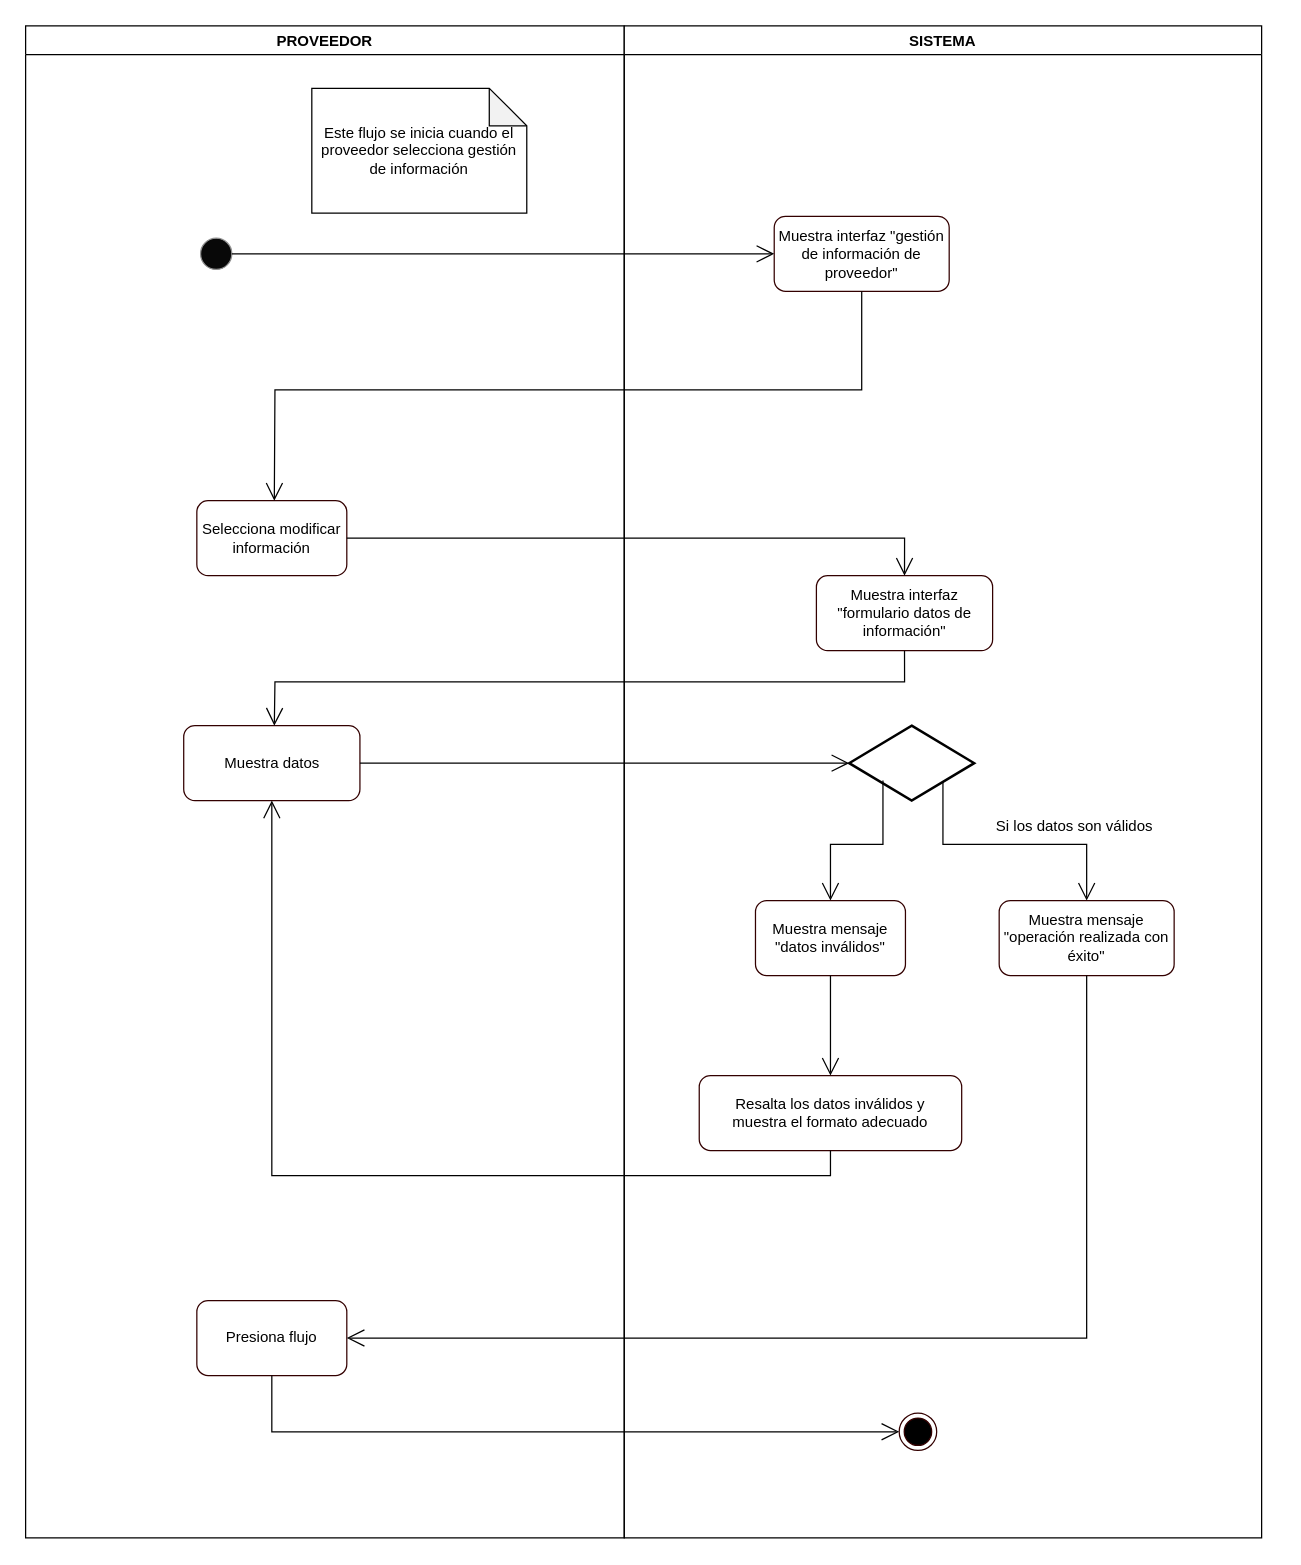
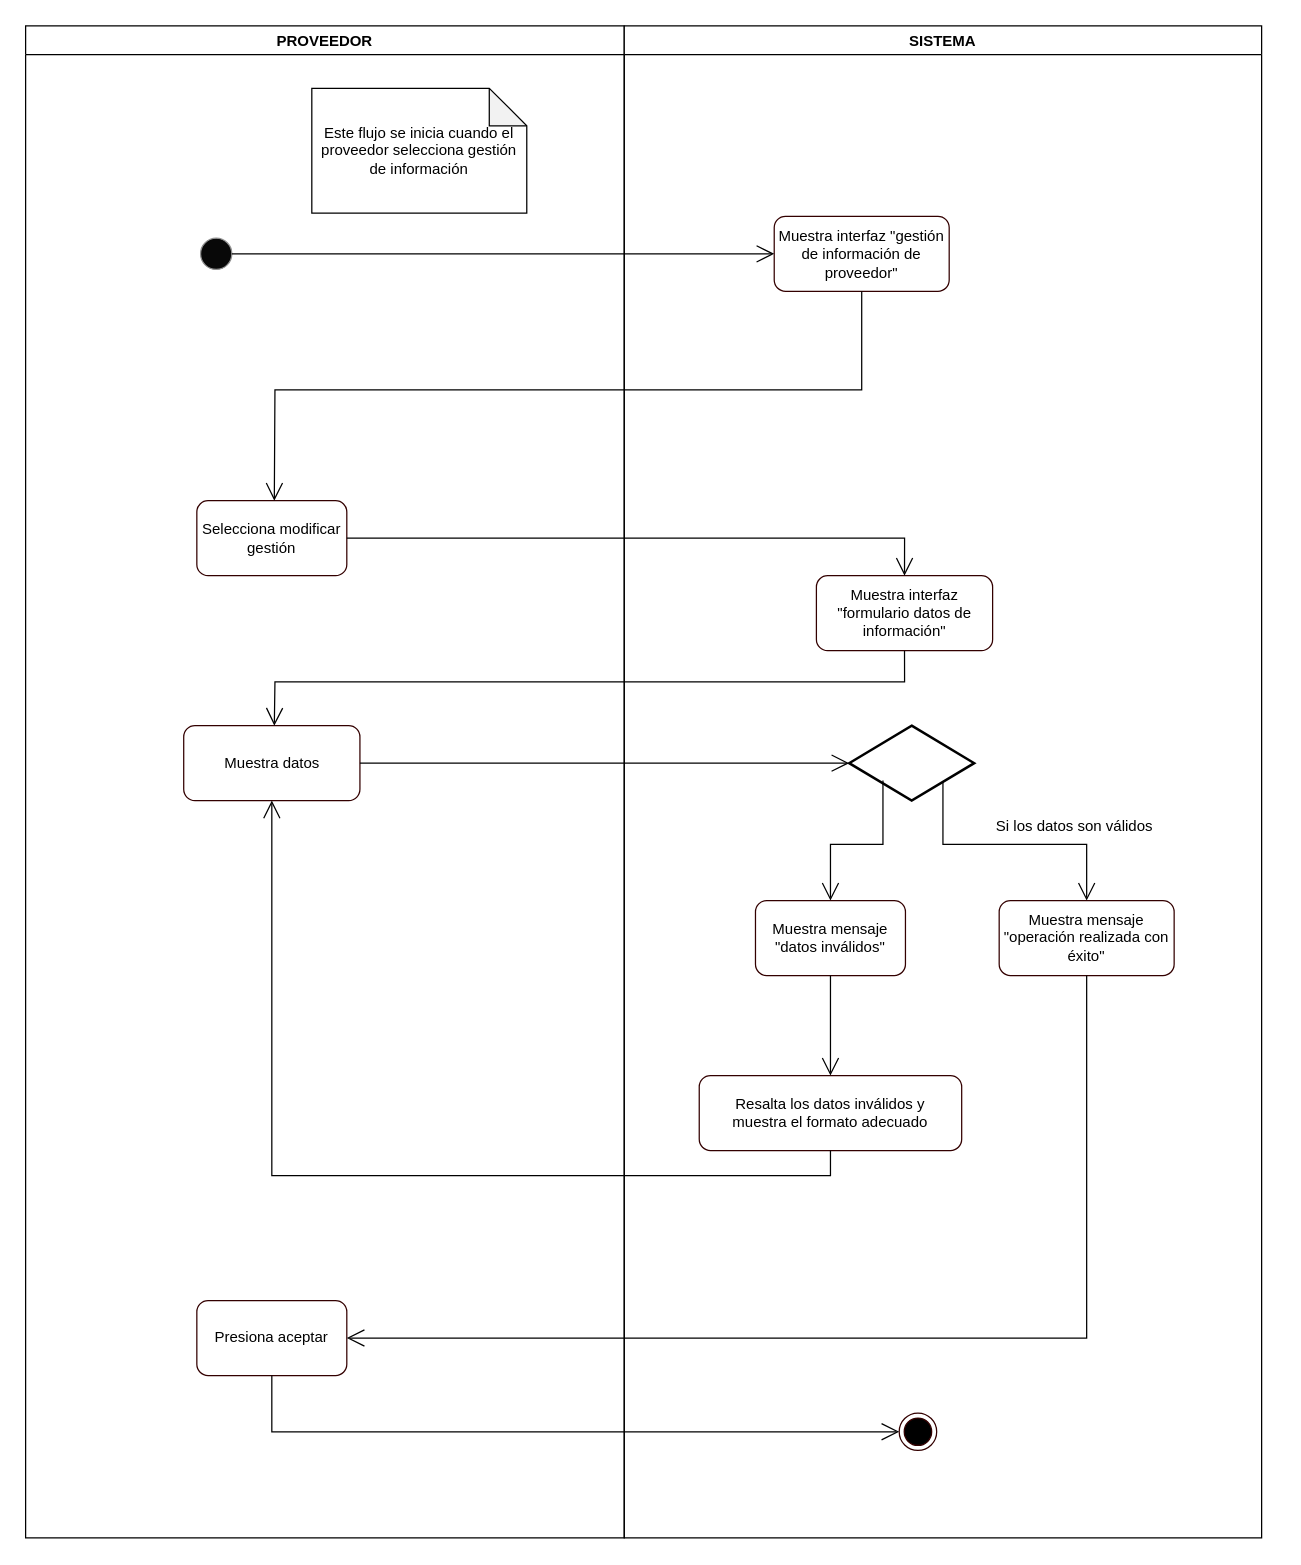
(272, 538) -> (272, 538)
(272, 1338) -> (272, 1338)
